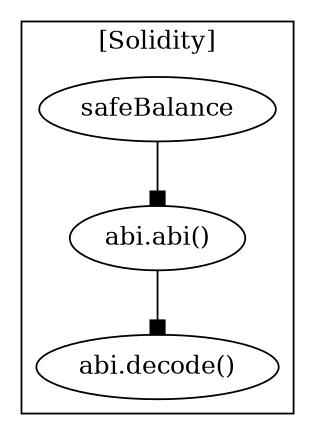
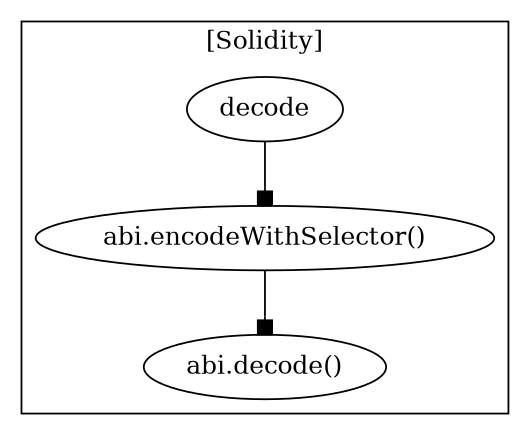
(158, 109) -> (265, 109)
(158, 238) -> (265, 238)
